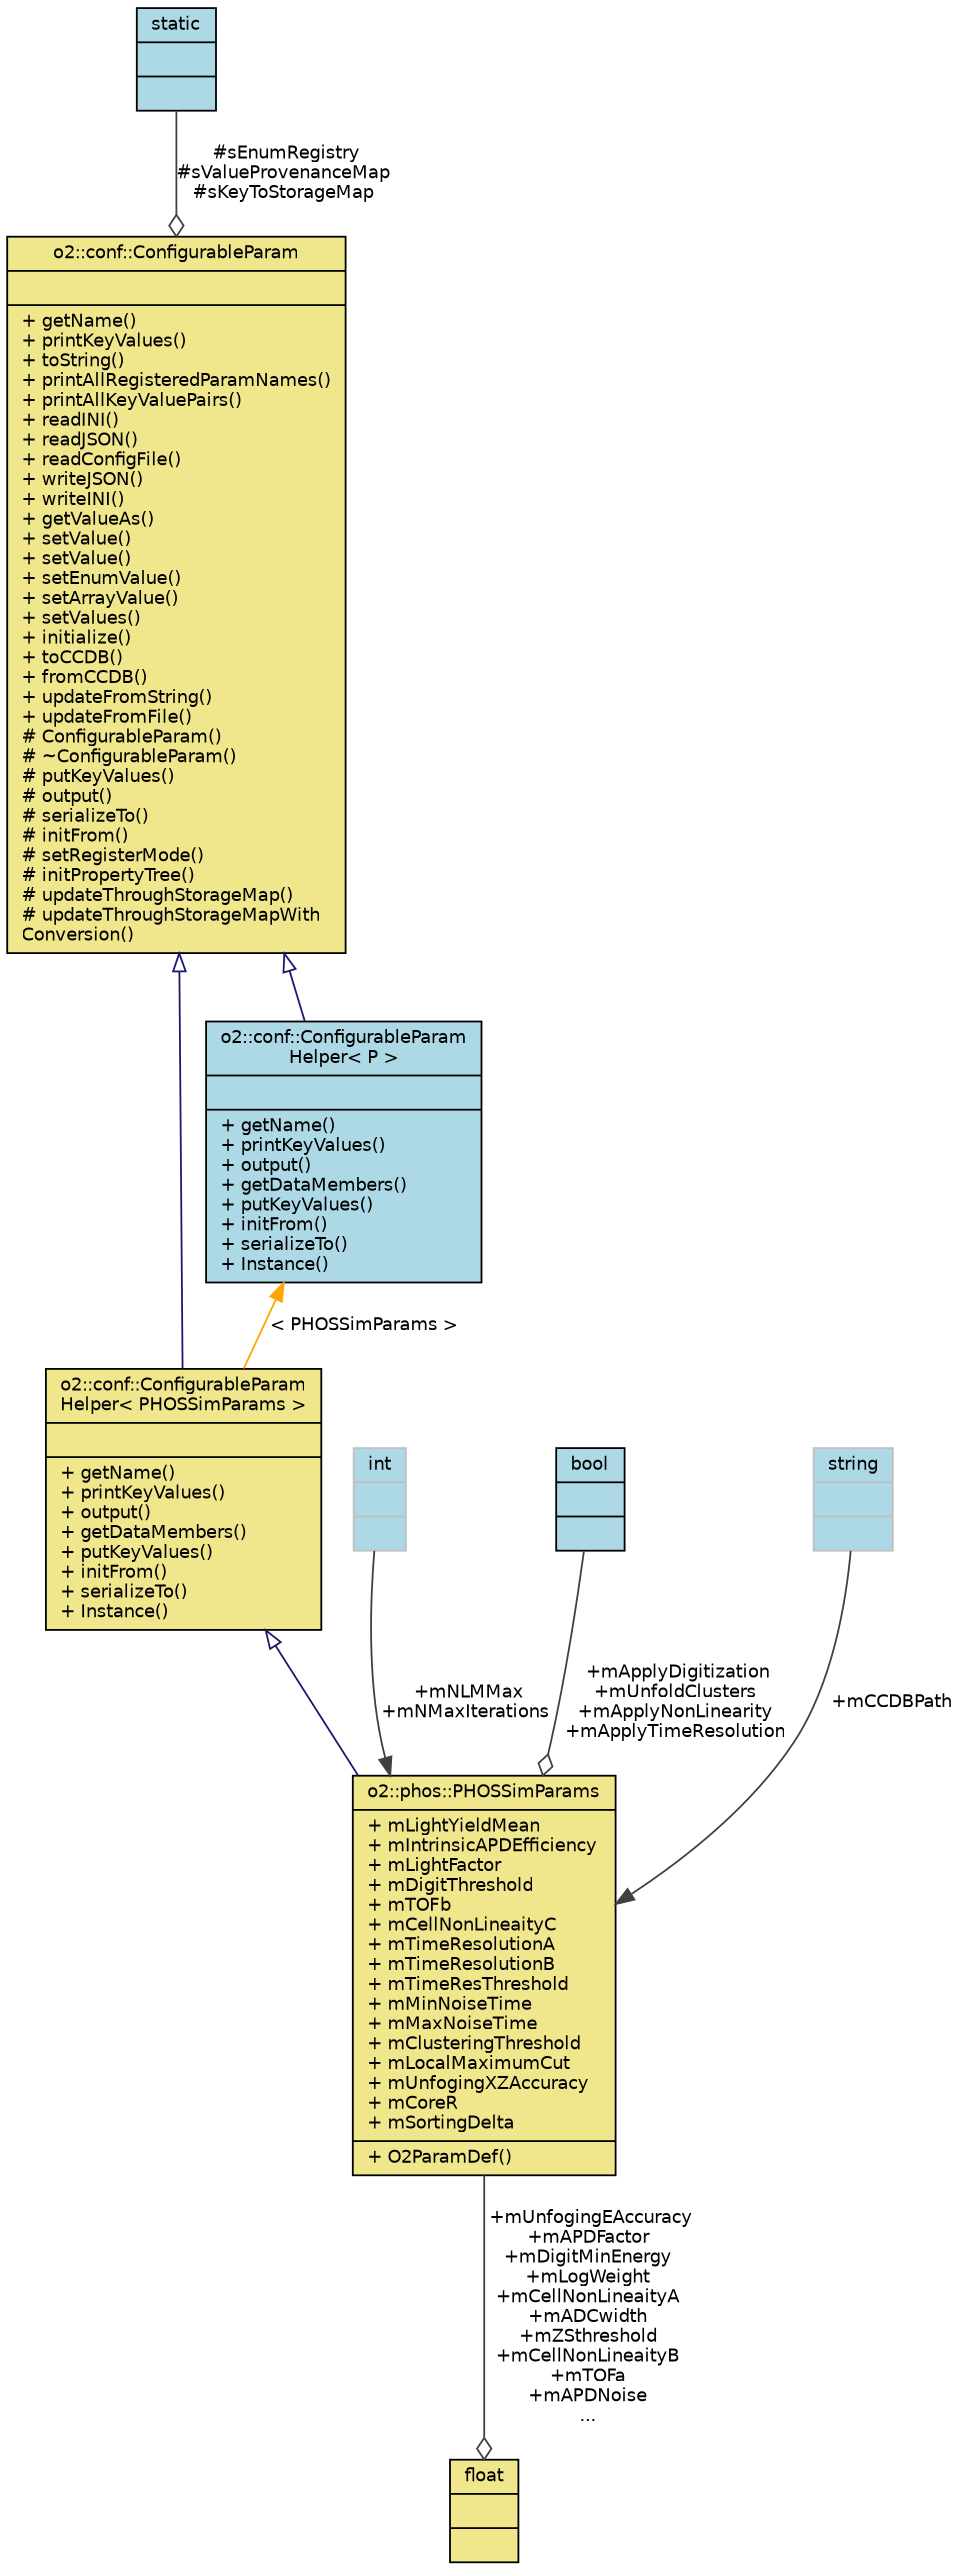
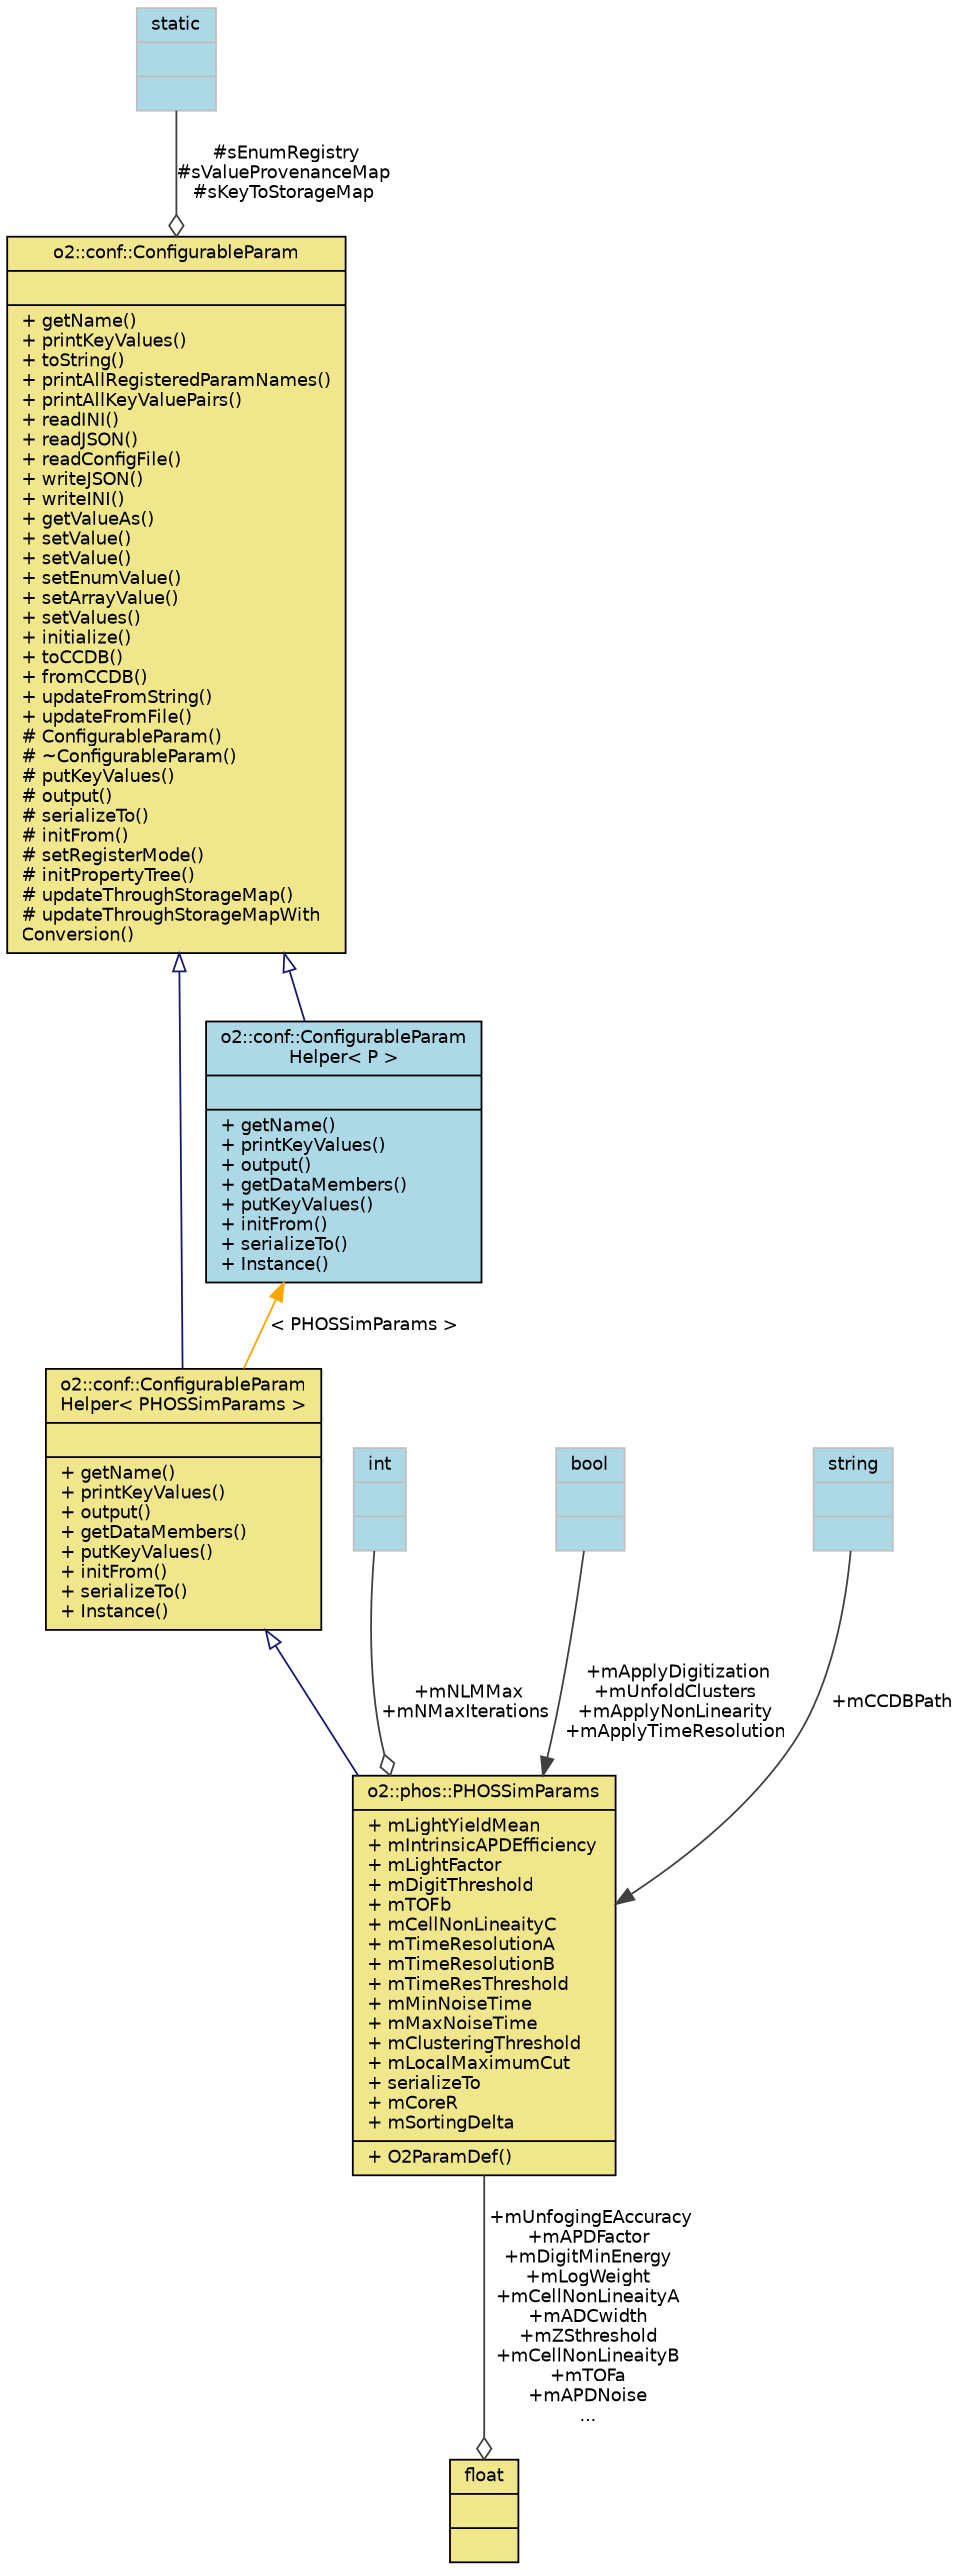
(176, 59) -> (176, 59)
(590, 1499) -> (590, 1499)
(568, 1653) -> (568, 1655)
(372, 1655) -> (372, 1653)
(479, 2084) -> (425, 2084)
